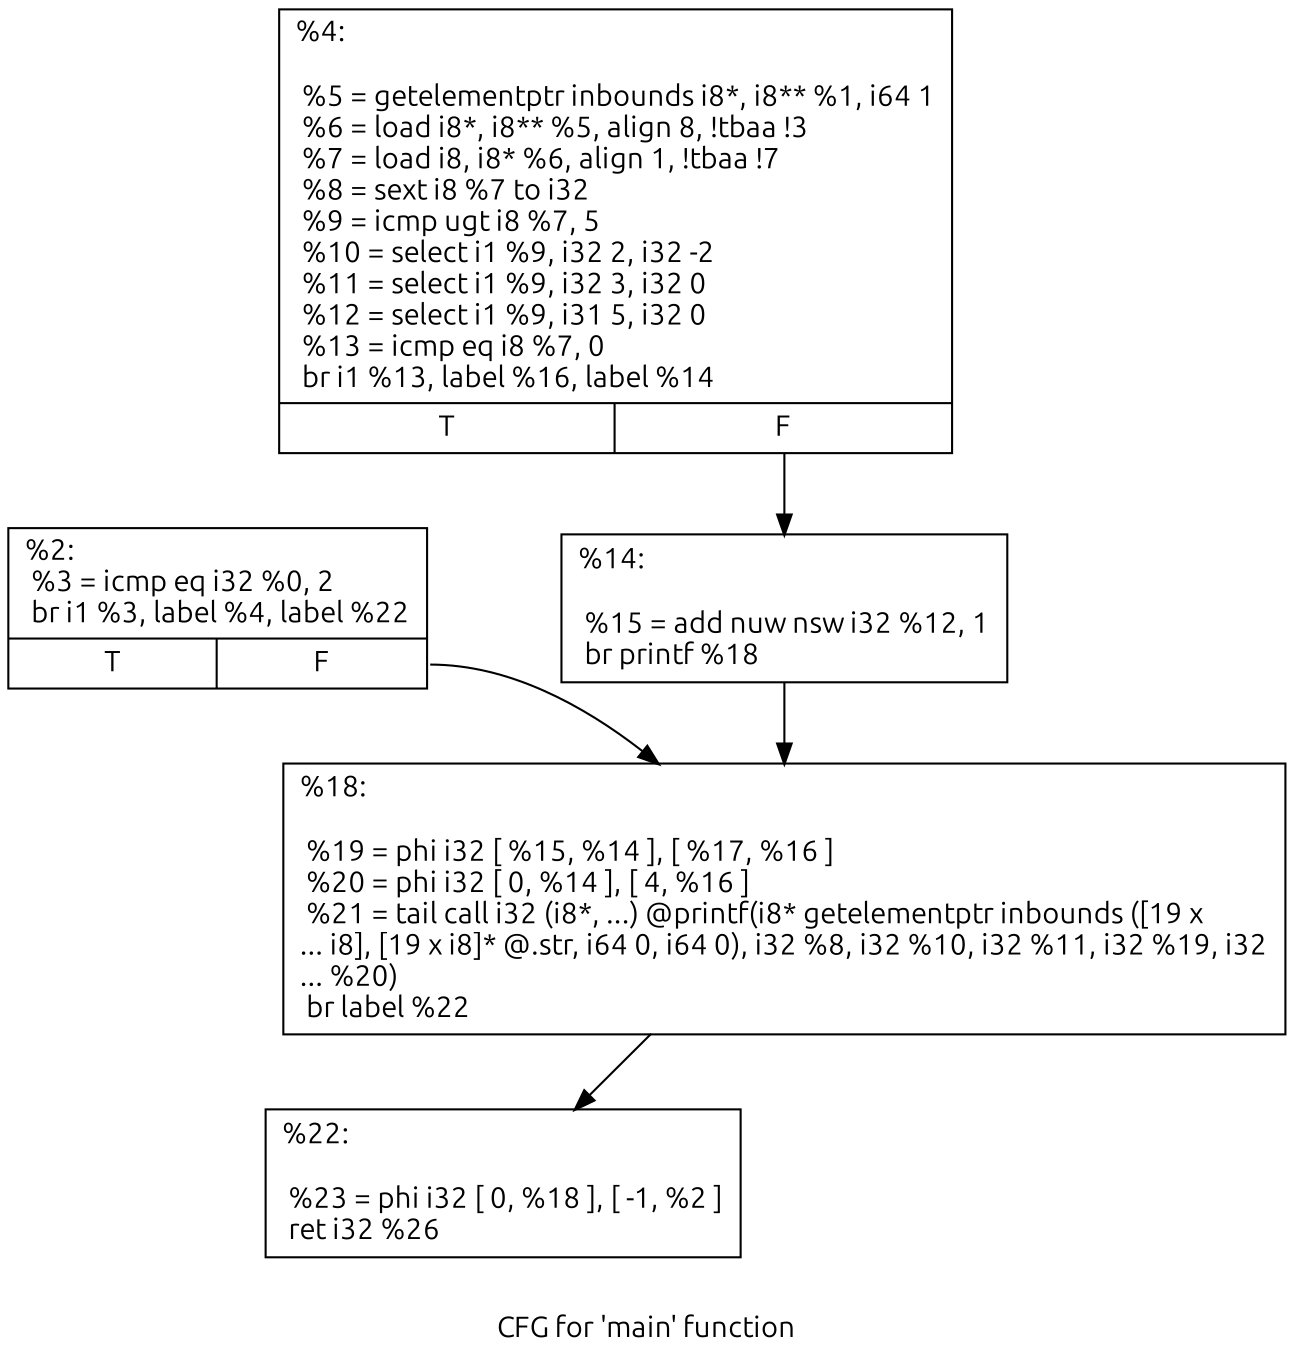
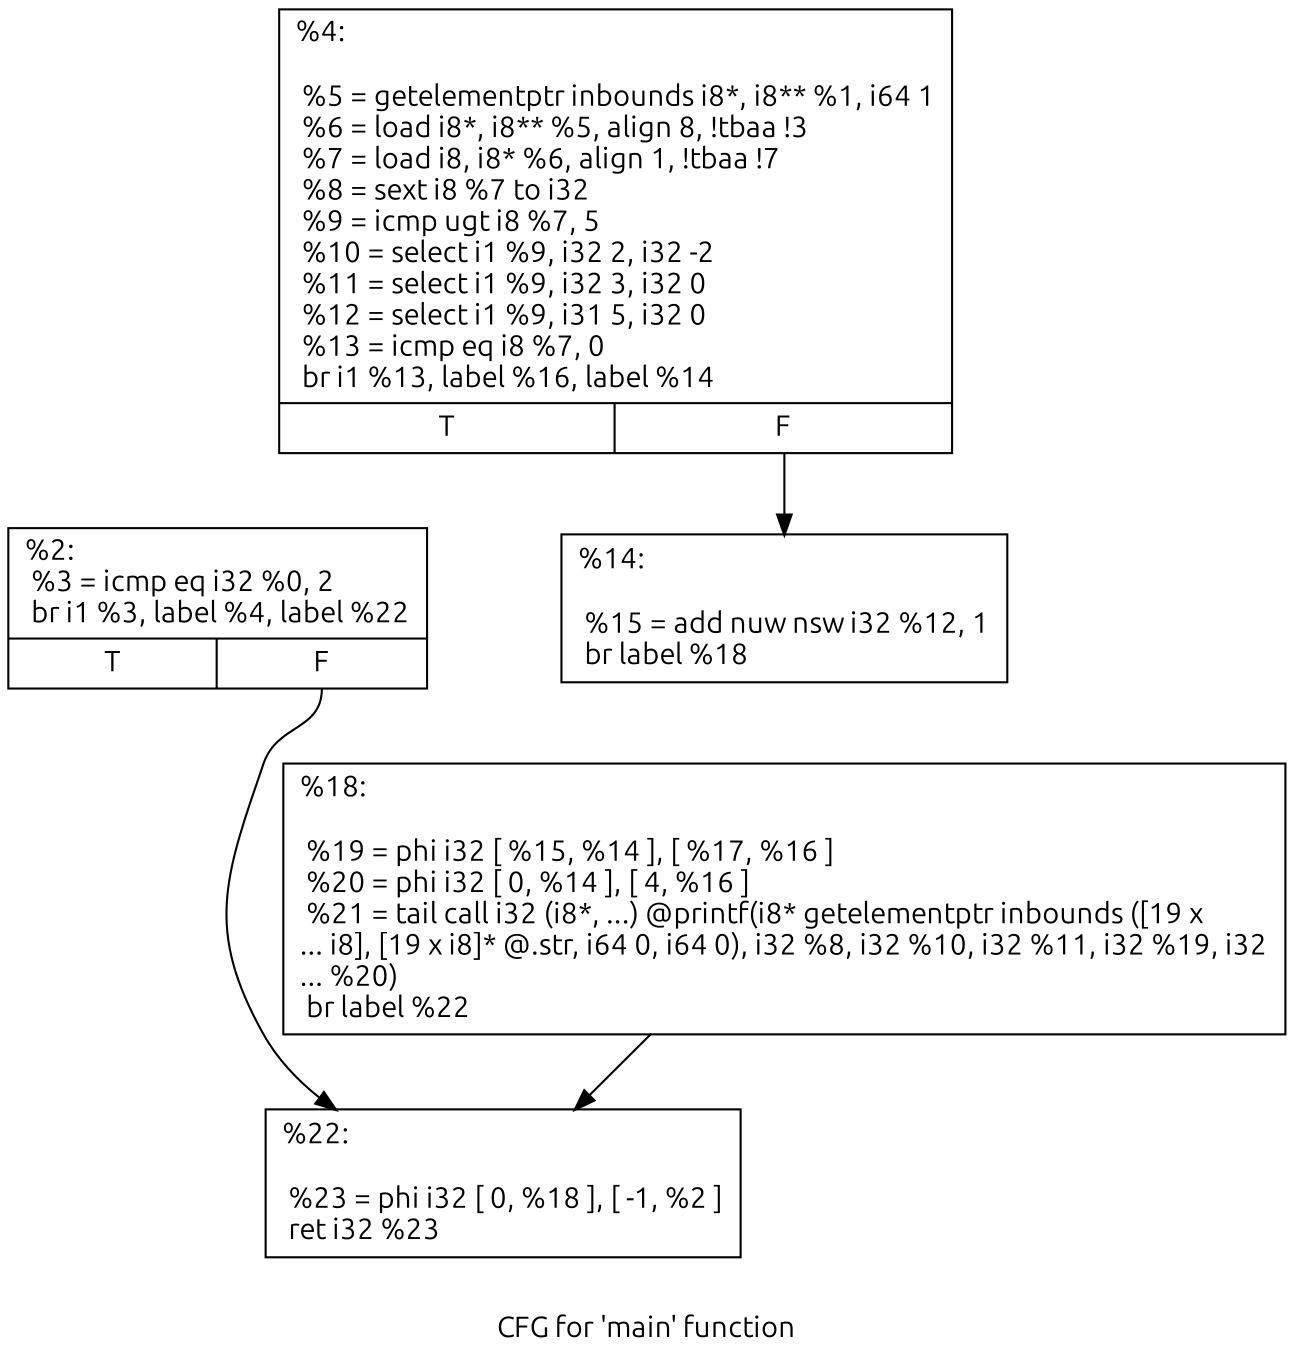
(670, 655) -> (664, 655)
(543, 690) -> (228, 893)
(784, 712) -> none
(361, 1230) -> (361, 1230)
